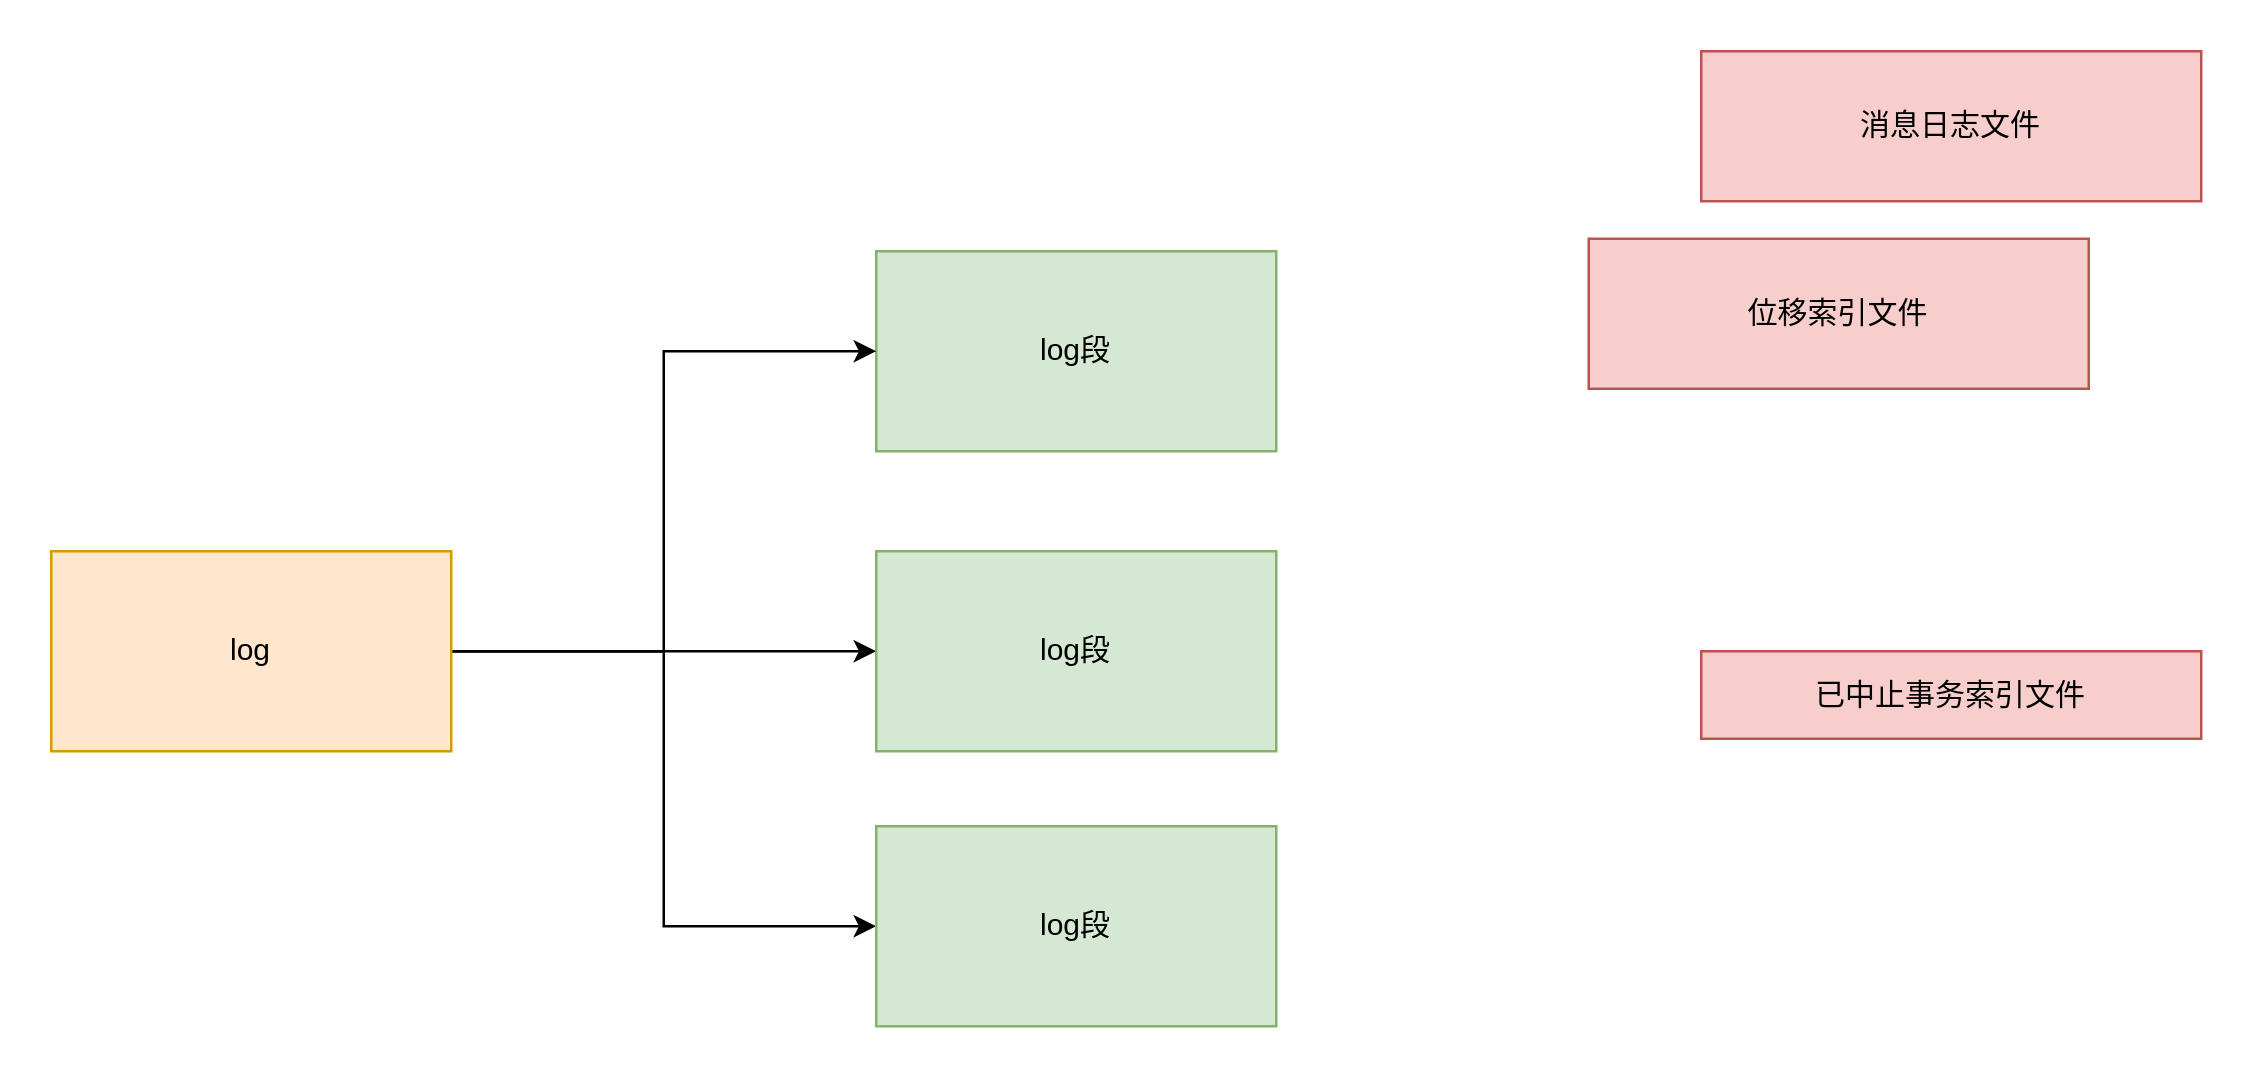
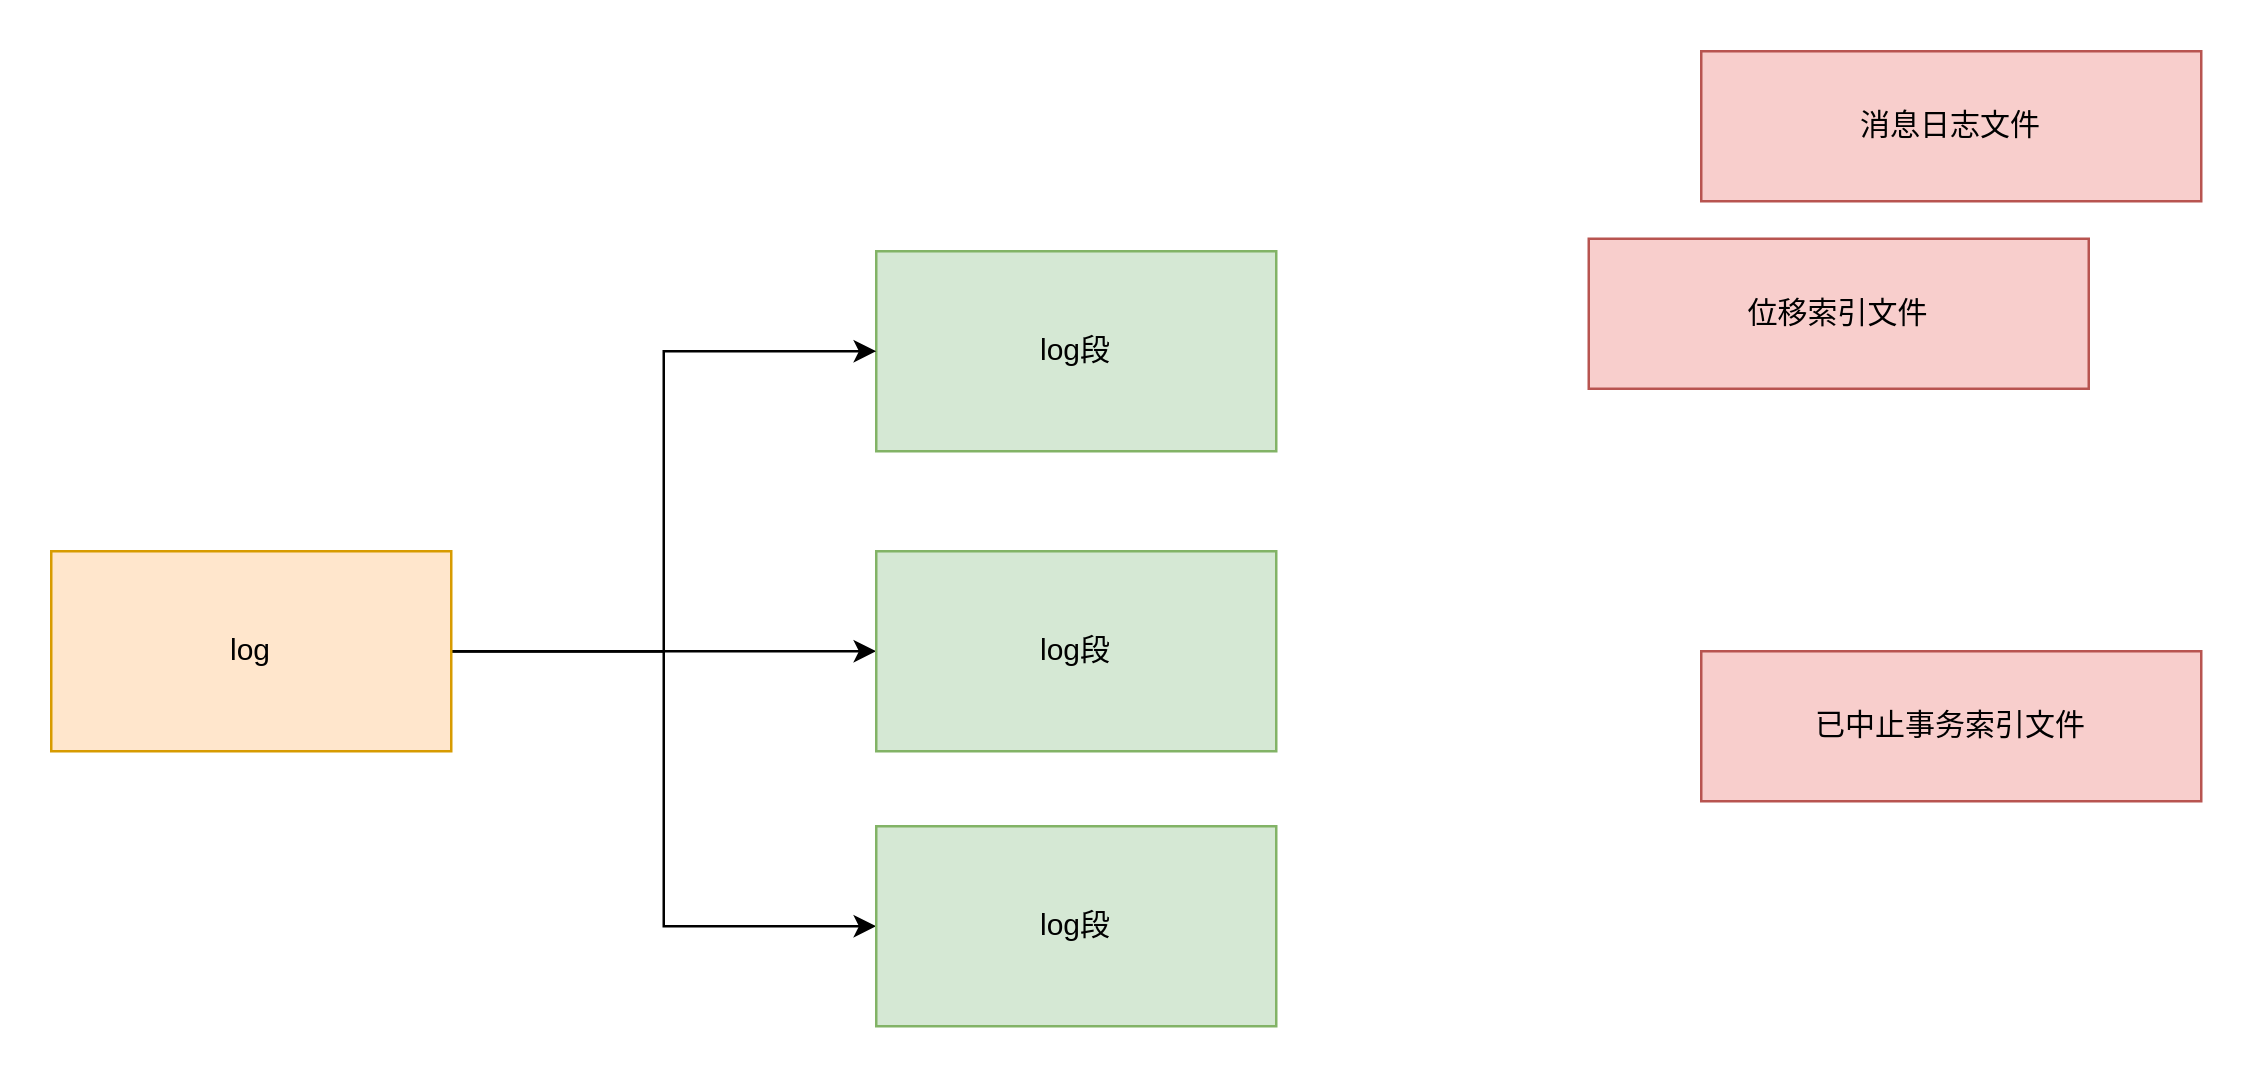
(1951, 695) -> (1951, 726)
